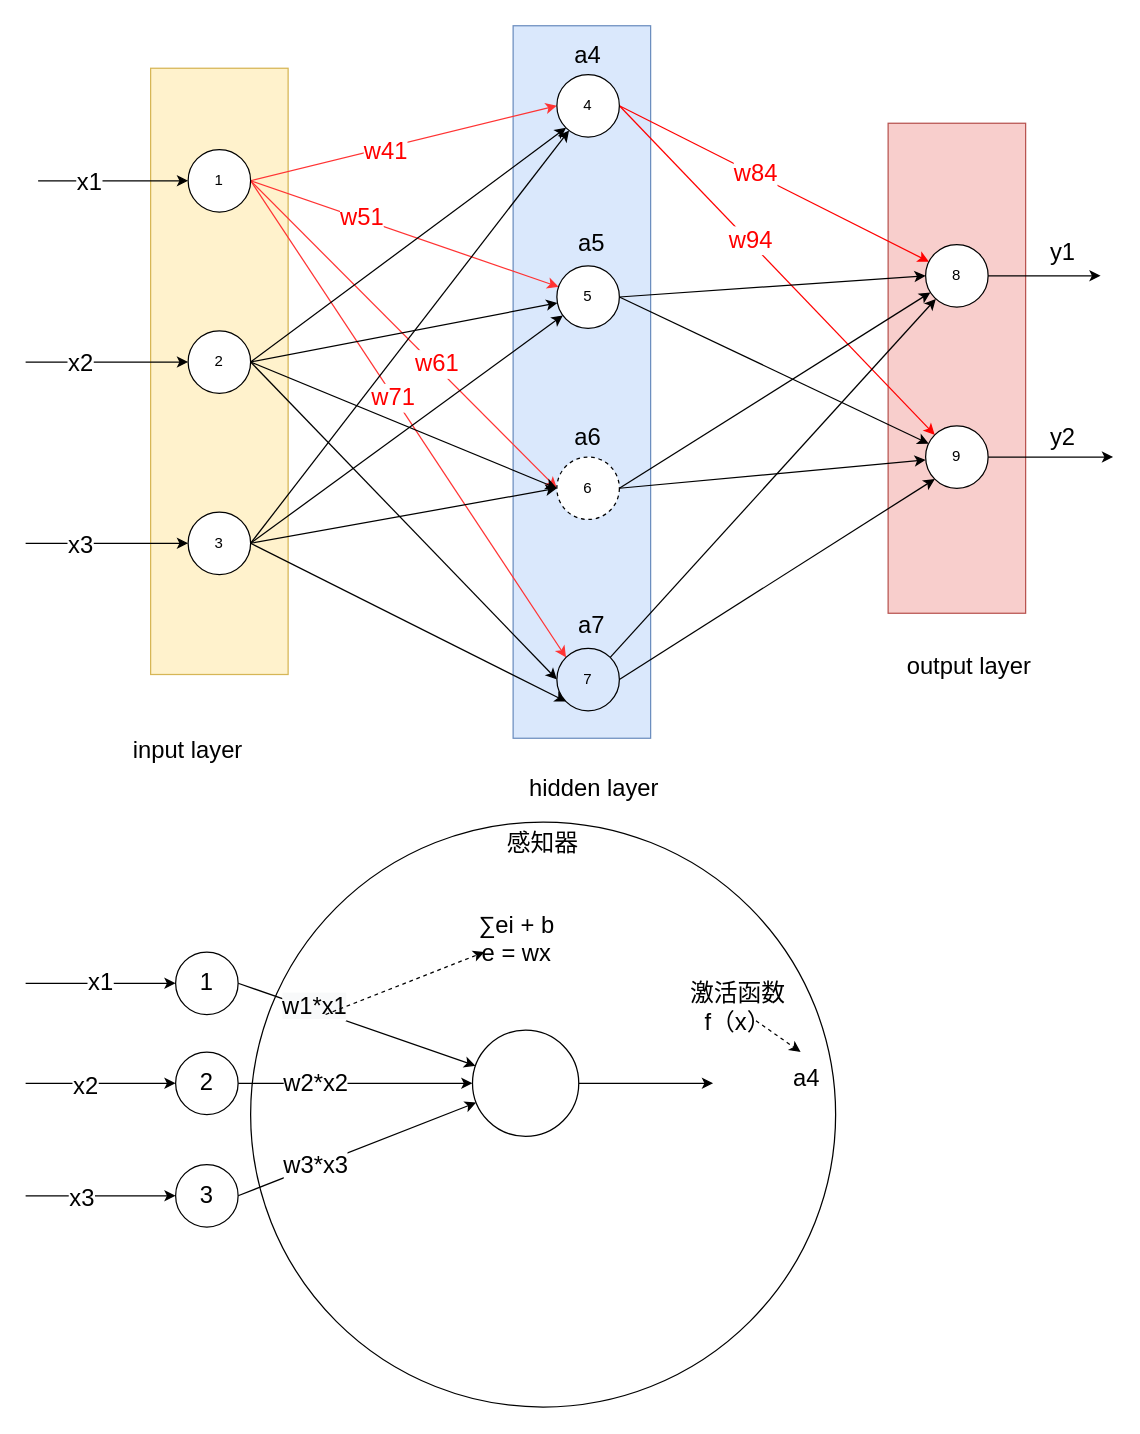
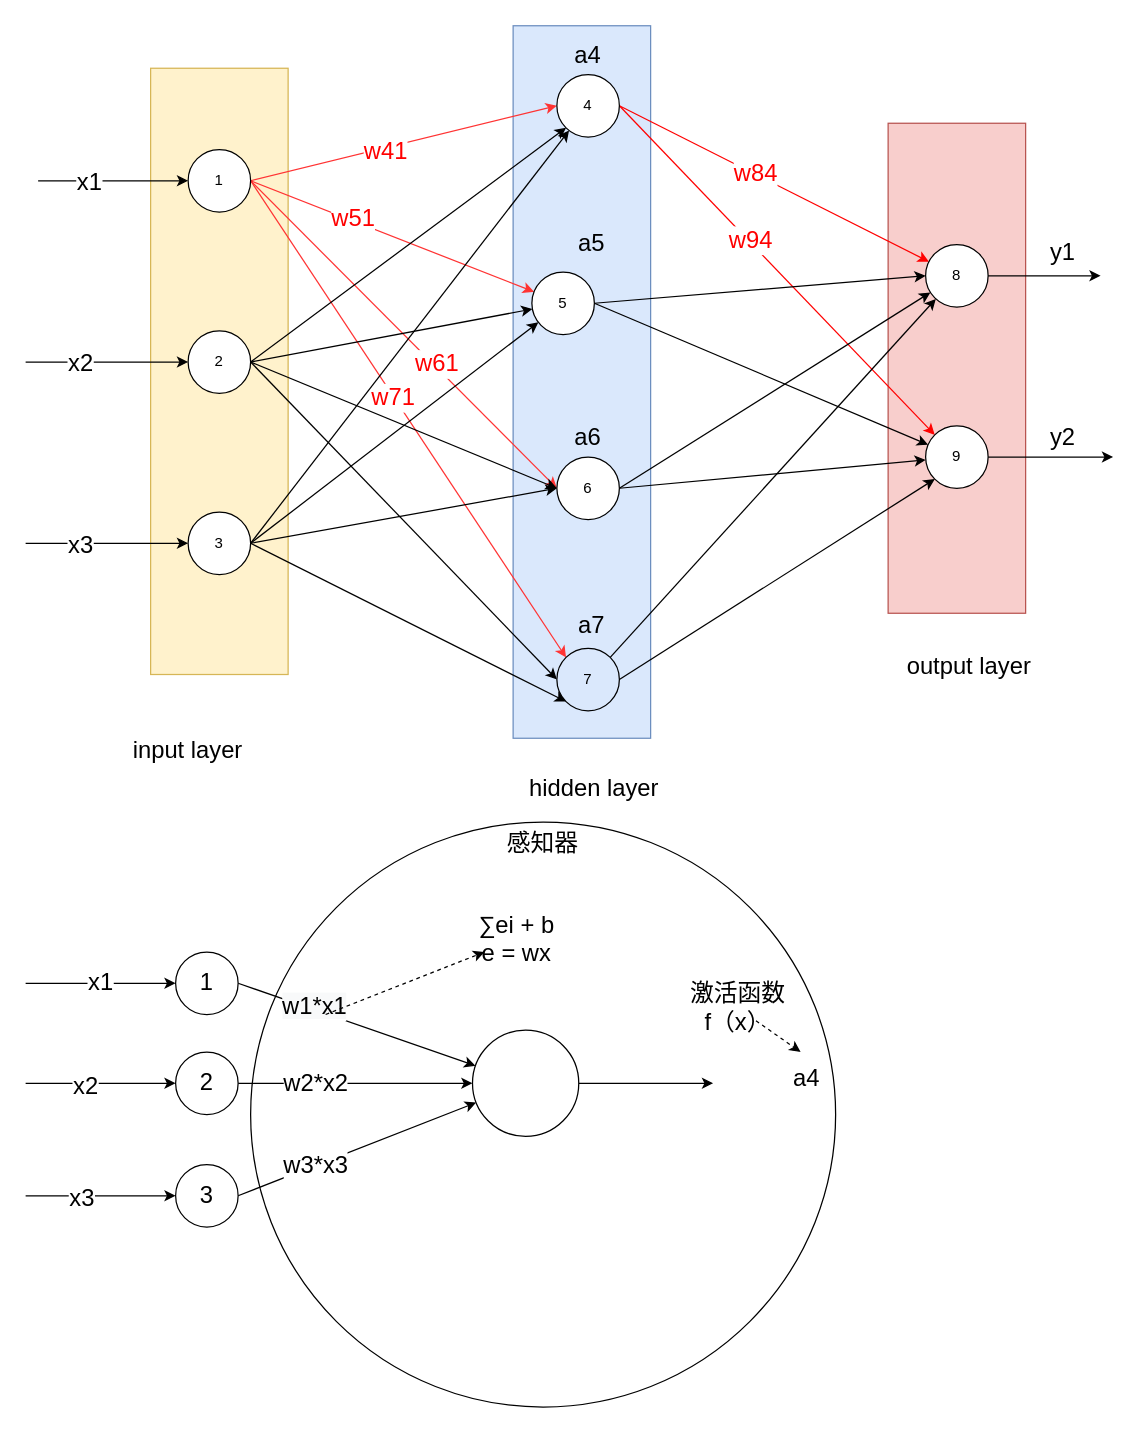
(588, 297) -> (563, 303)
(588, 488) -> (588, 488)
